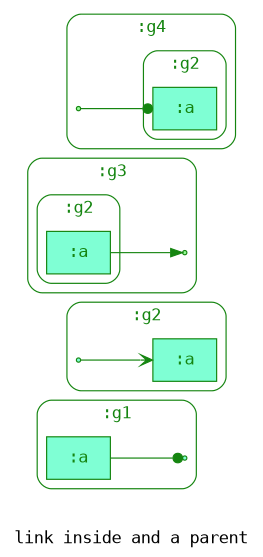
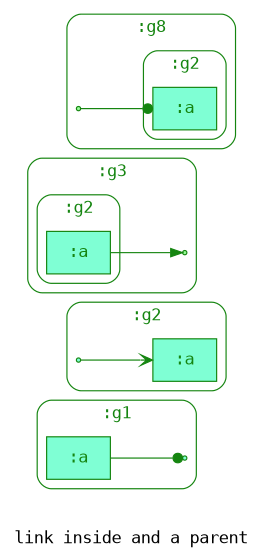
(151, 28) -> (151, 28)
